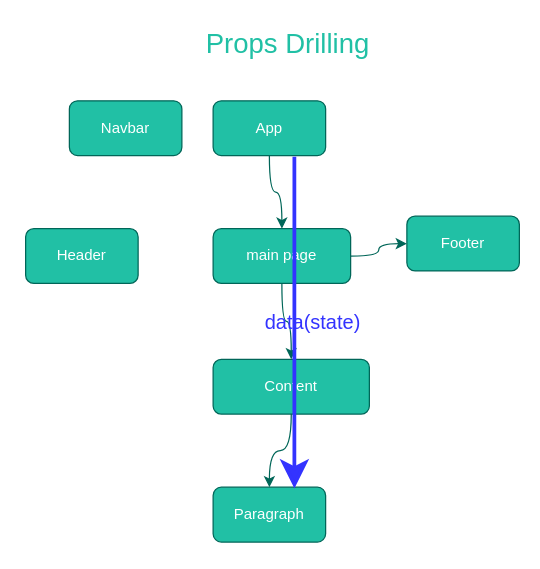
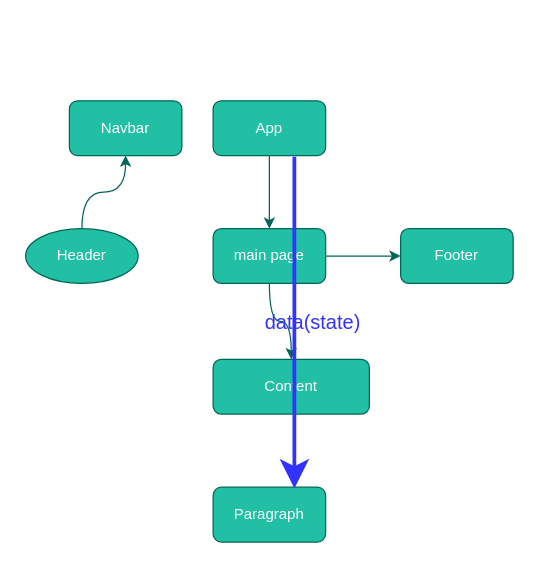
(288, 44) -> none
none -> (101, 192)
(463, 243) -> (457, 256)
(82, 256) -> (82, 256)
(282, 256) -> (269, 256)
(284, 449) -> none
